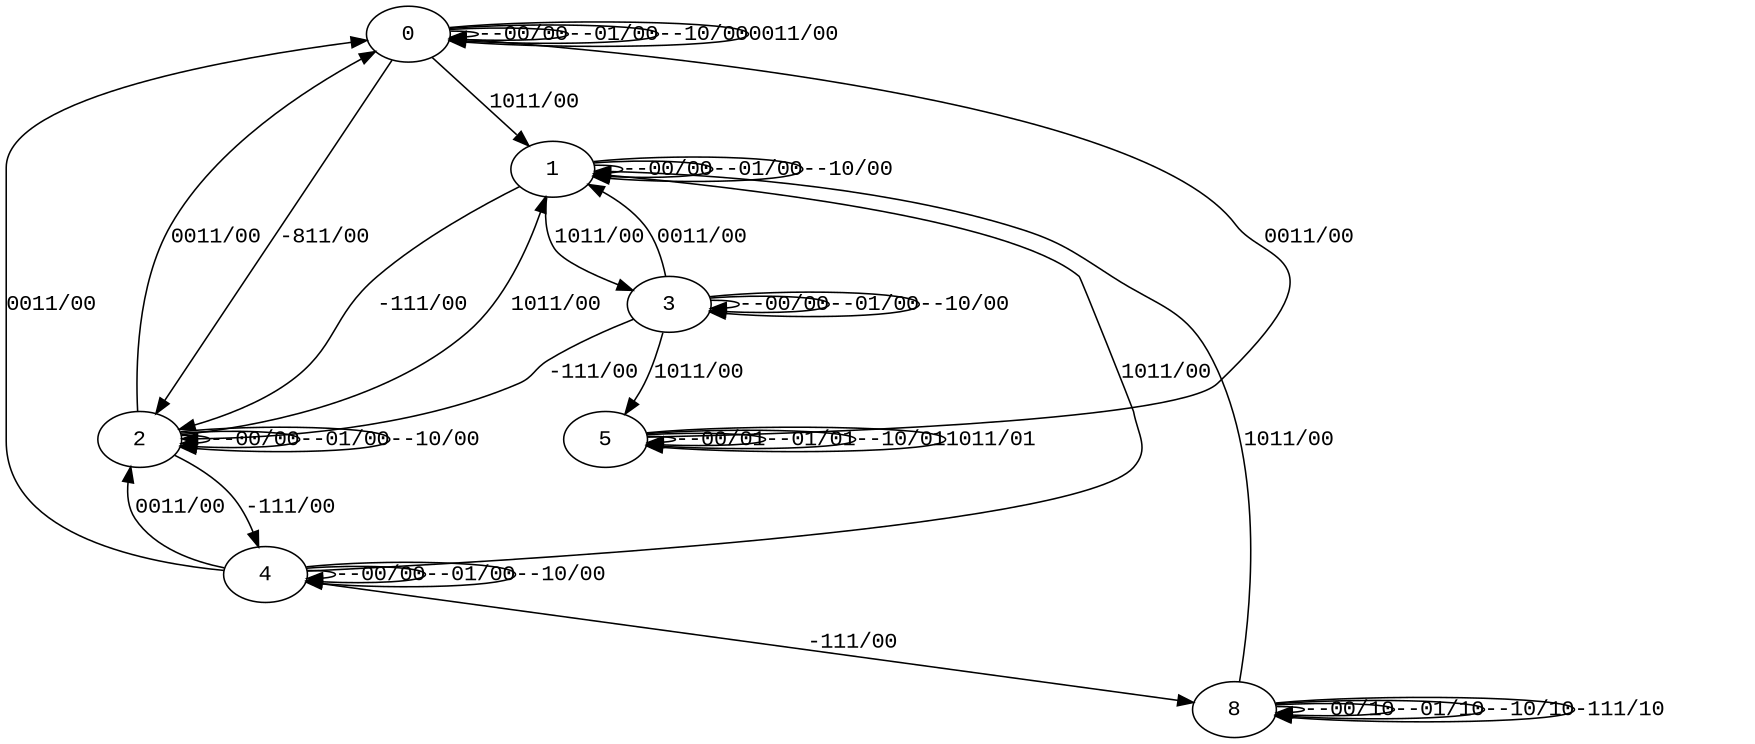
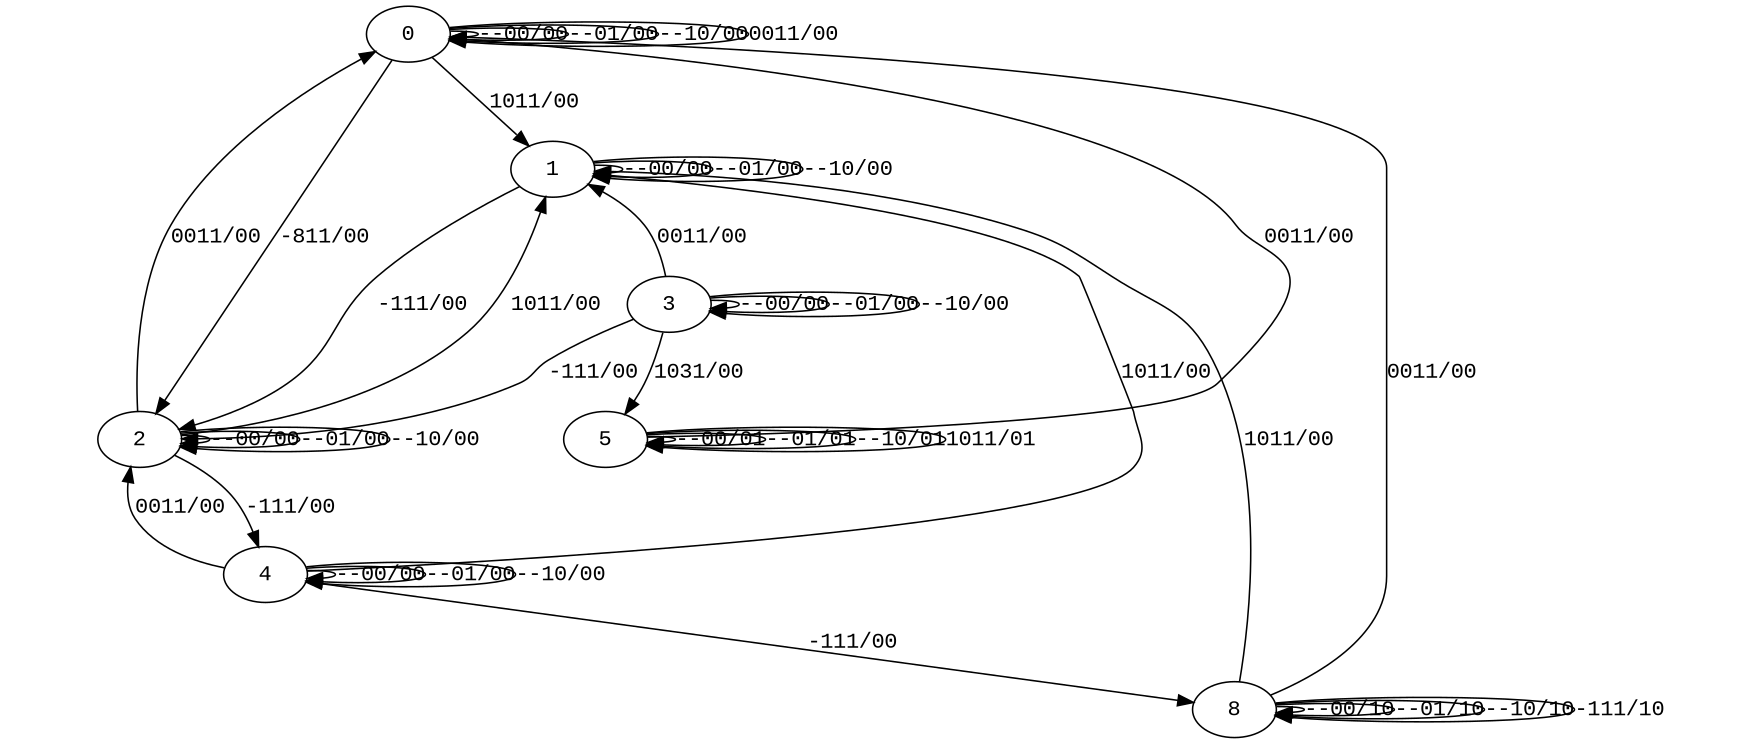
(6, 251) -> (1226, 101)
(562, 256) -> none
(699, 372) -> (699, 372)
